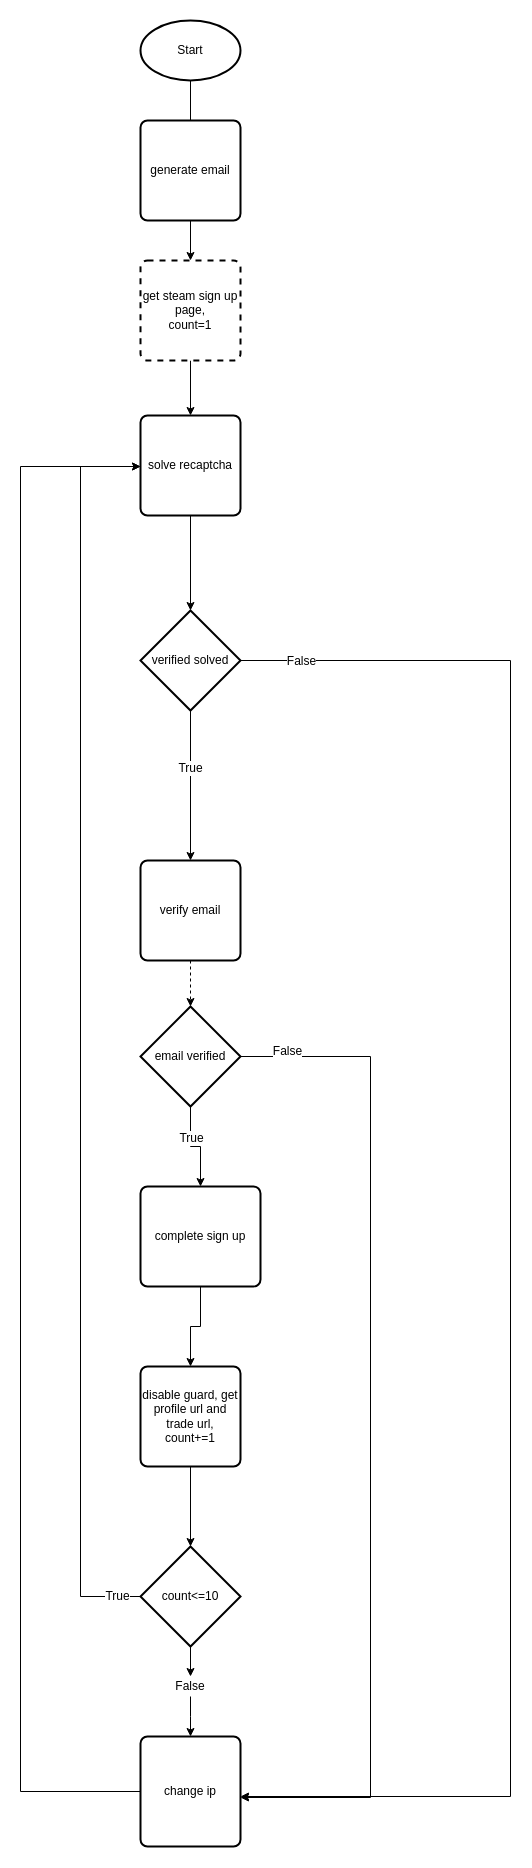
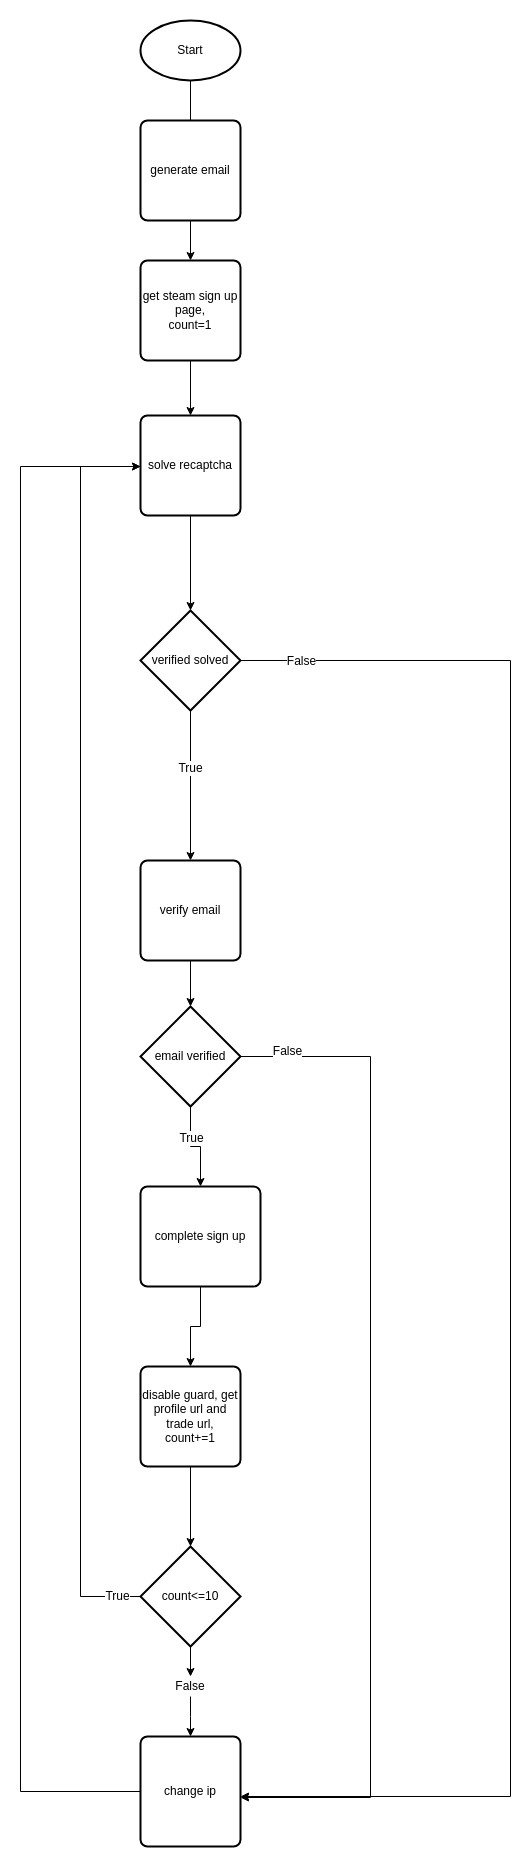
(191, 311) -> (191, 311)
(191, 980) -> (191, 980)
